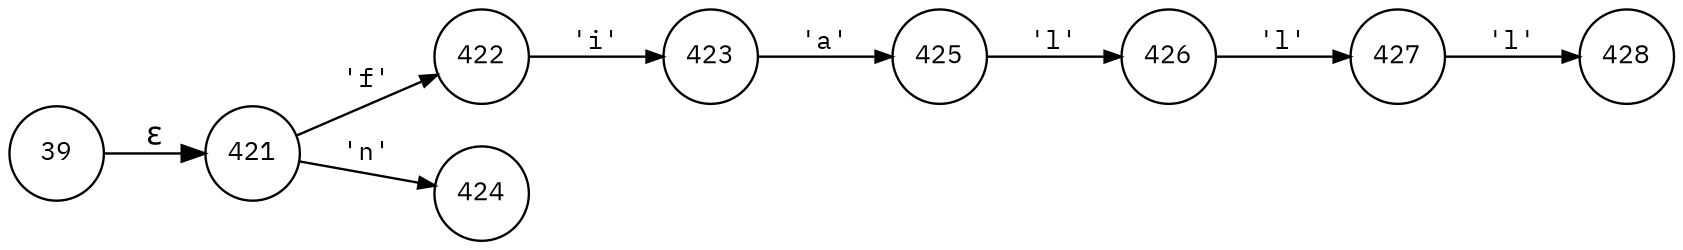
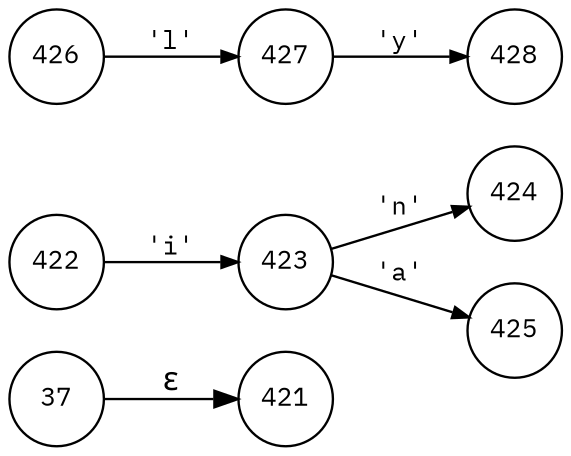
(1512, 42) -> (400, 42)
(1046, 57) -> none
(359, 108) -> none
(57, 153) -> (57, 399)
(359, 172) -> (392, 230)
